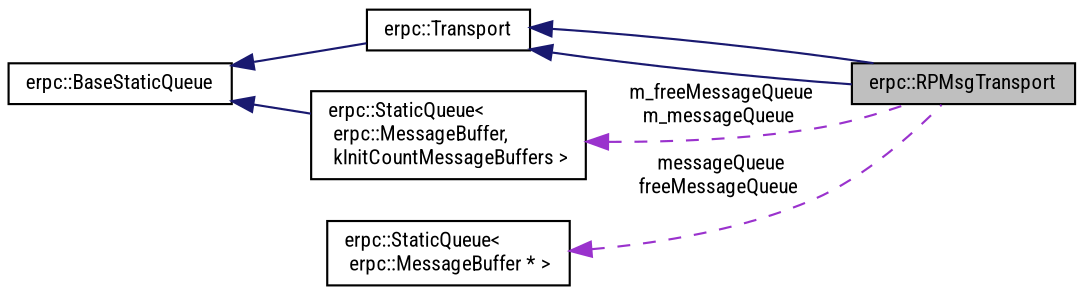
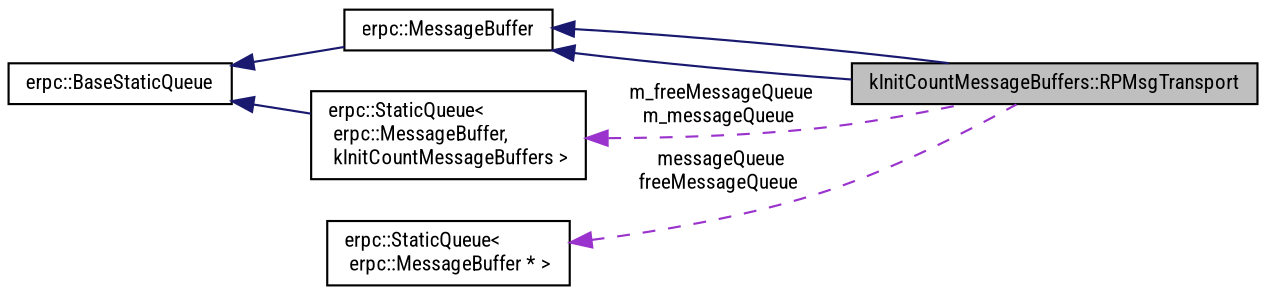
(448, 30) -> (448, 30)
(963, 84) -> (1055, 84)
